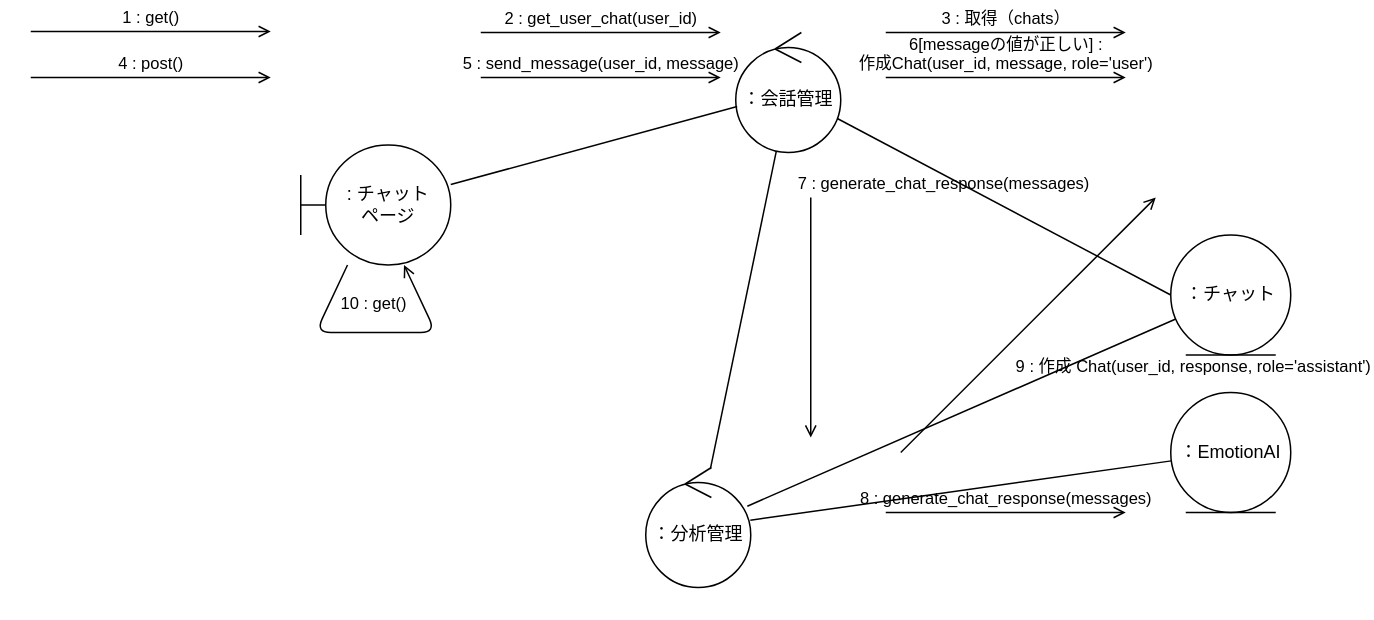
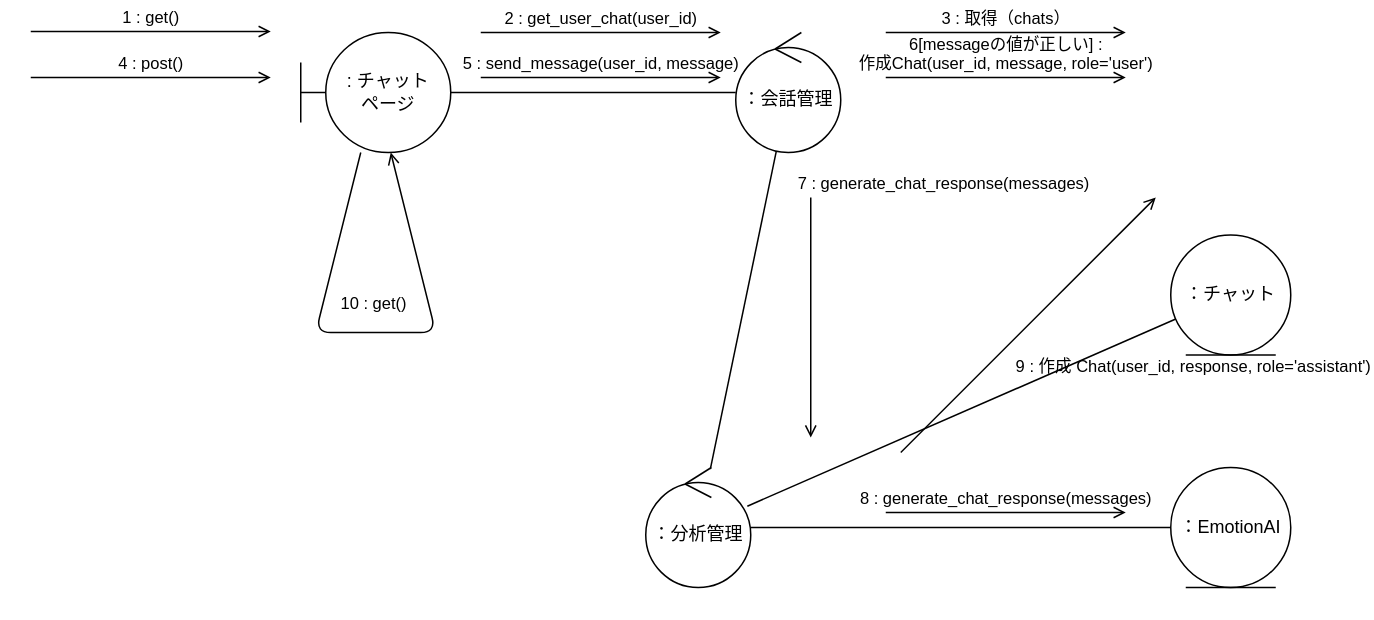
(376, 205) -> (376, 92)
(1003, 206) -> none
(1231, 452) -> (1231, 527)
